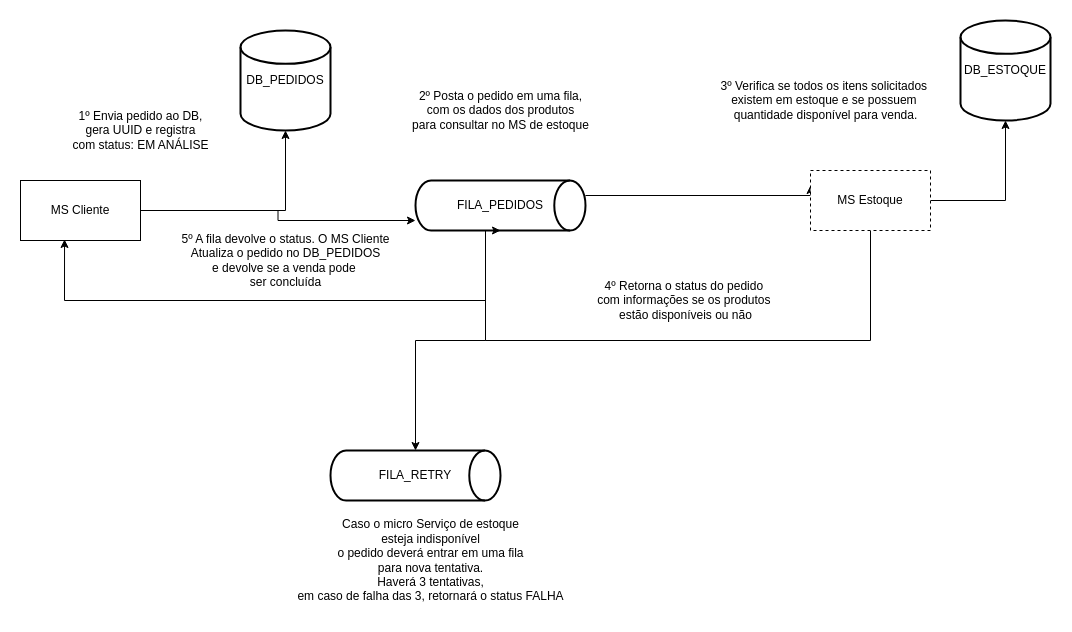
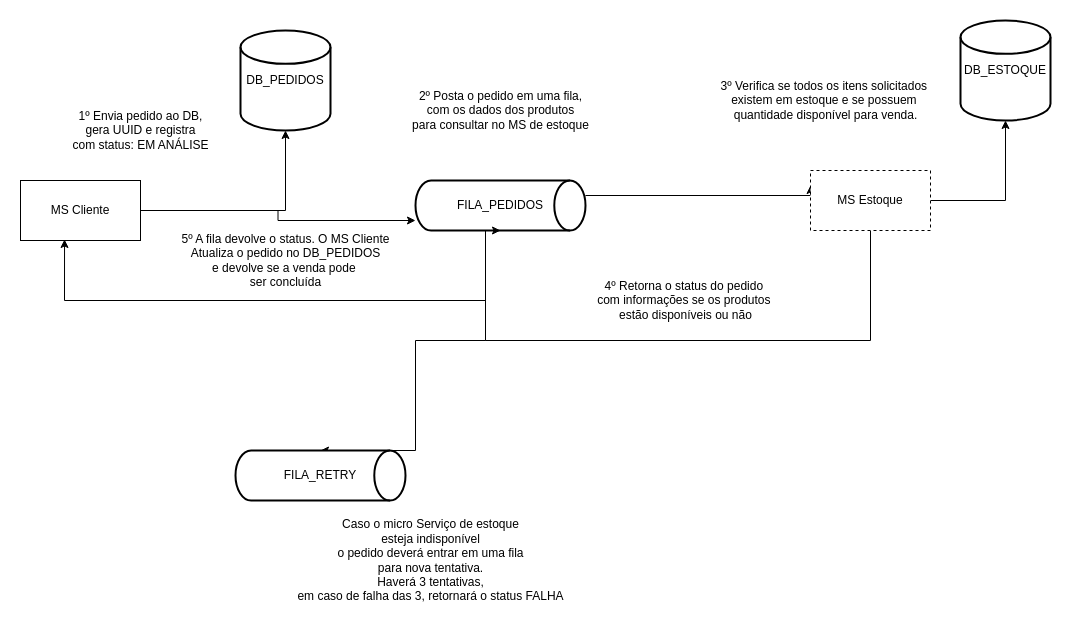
(416, 476) -> (321, 476)
